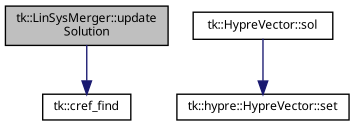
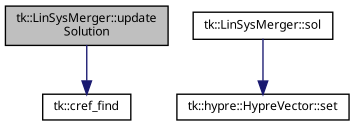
(263, 26) -> (263, 26)
